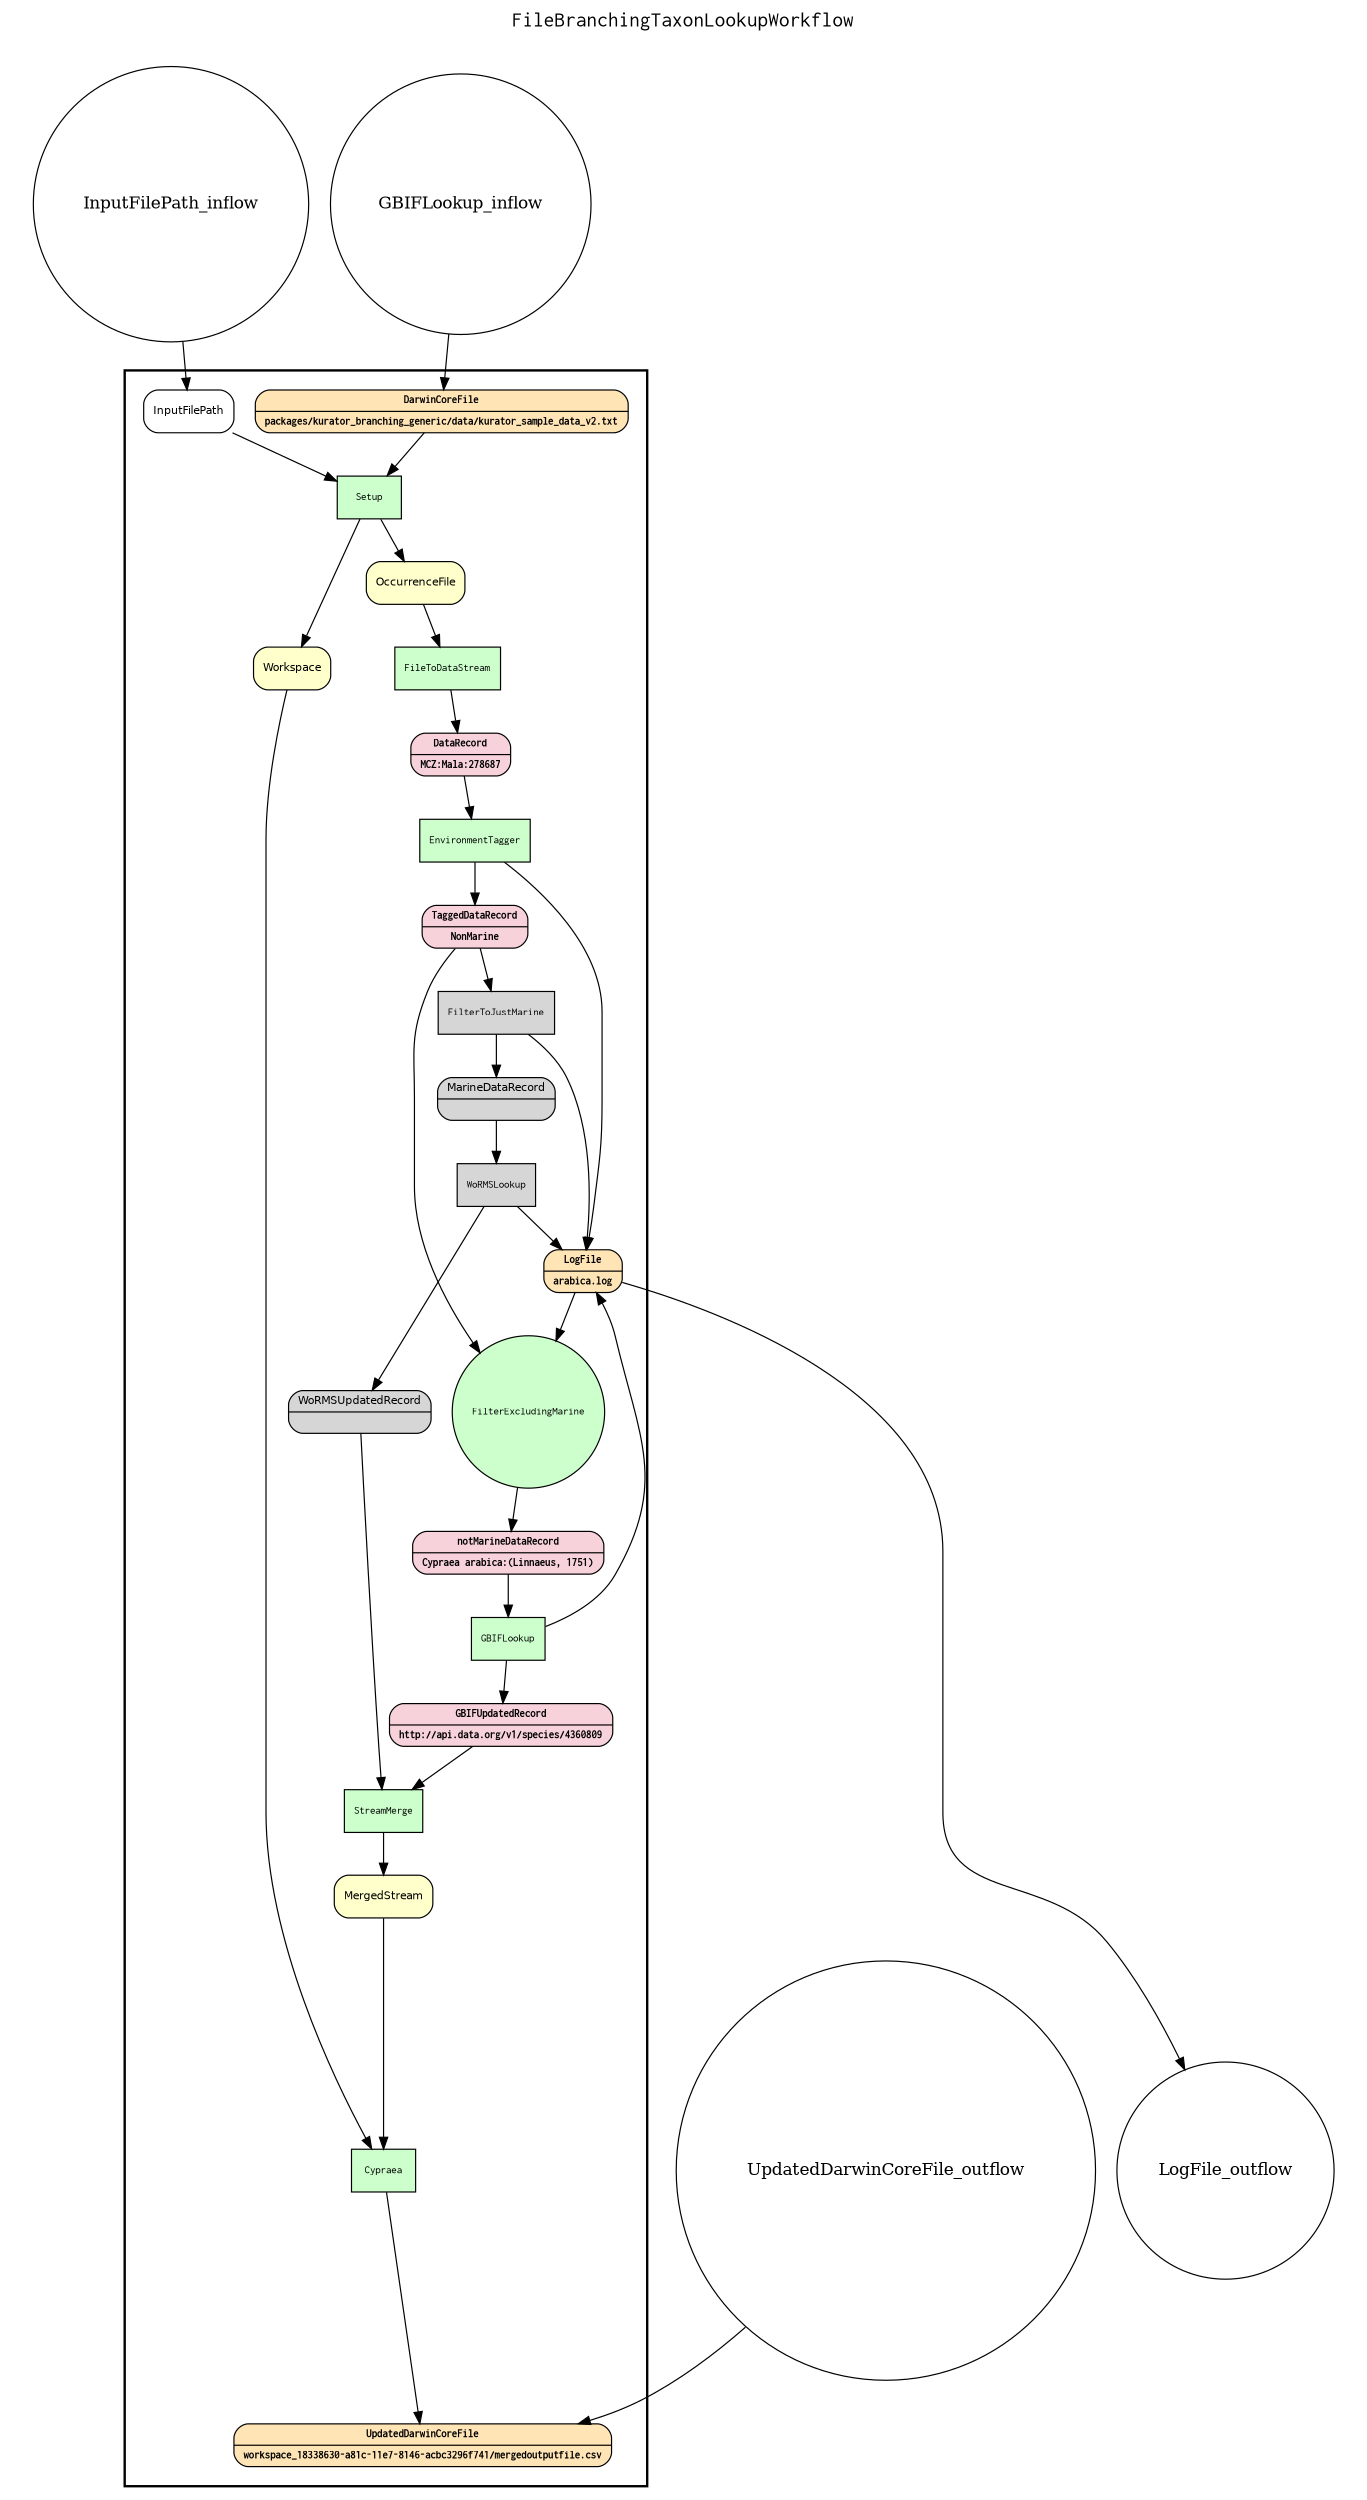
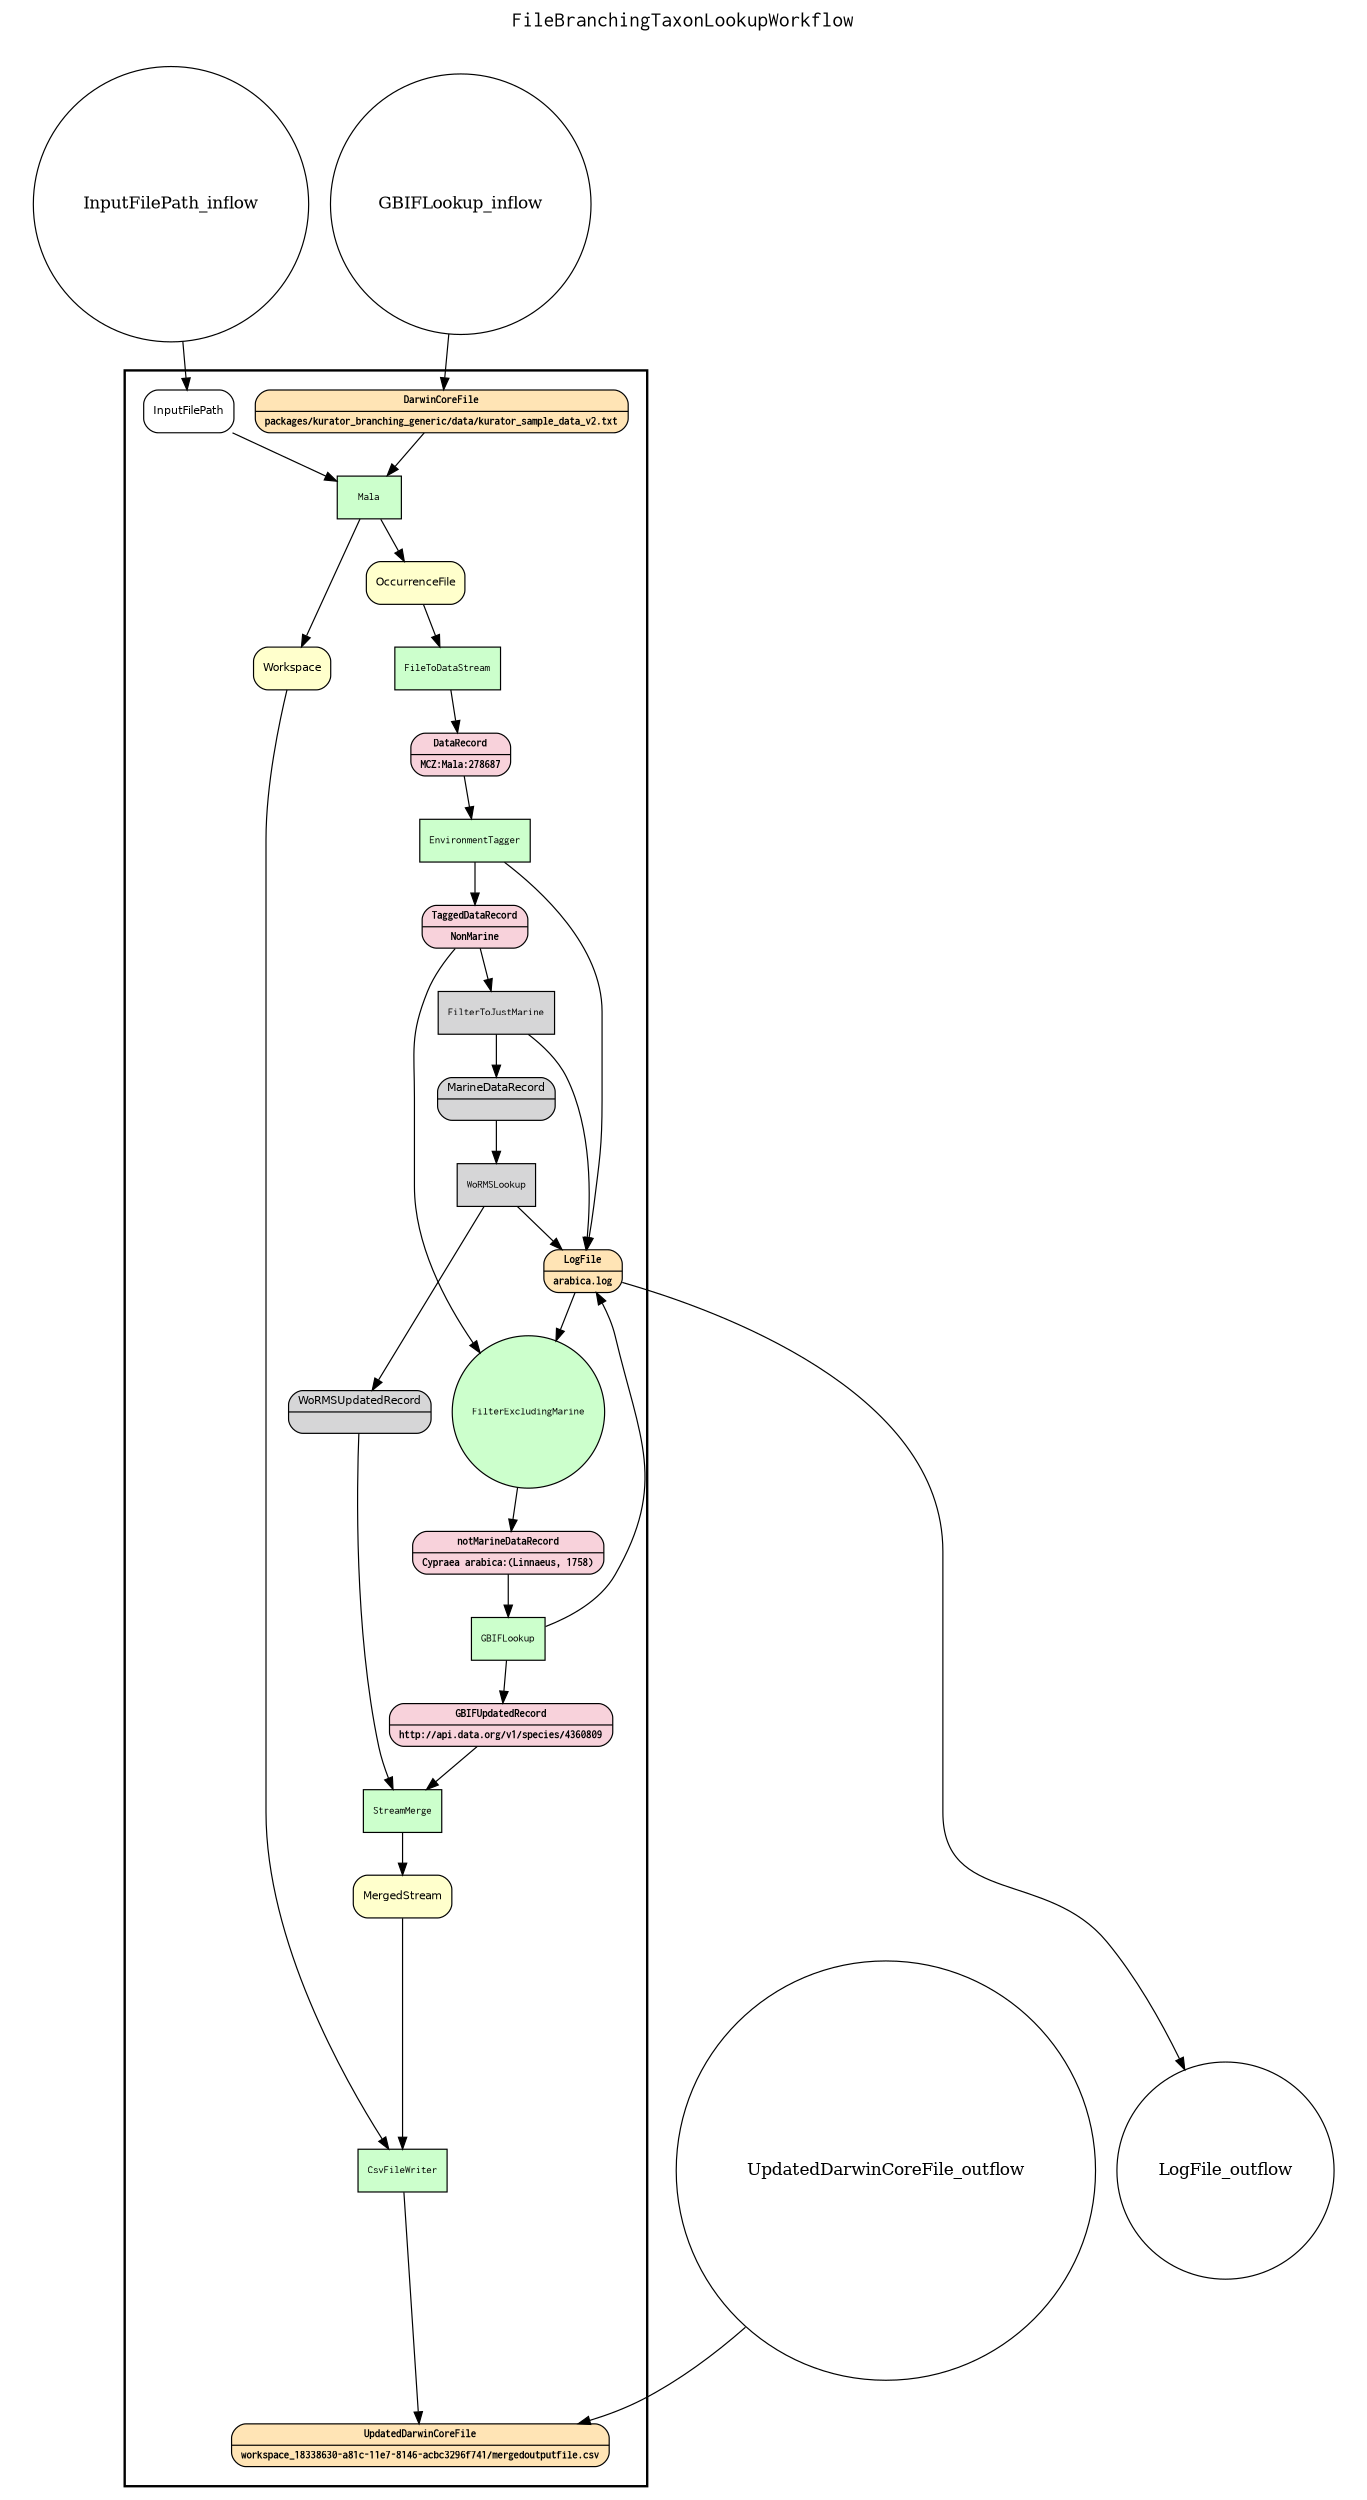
(369, 498) -> (369, 498)
(508, 1563) -> (508, 1563)
(384, 2171) -> (403, 2171)
